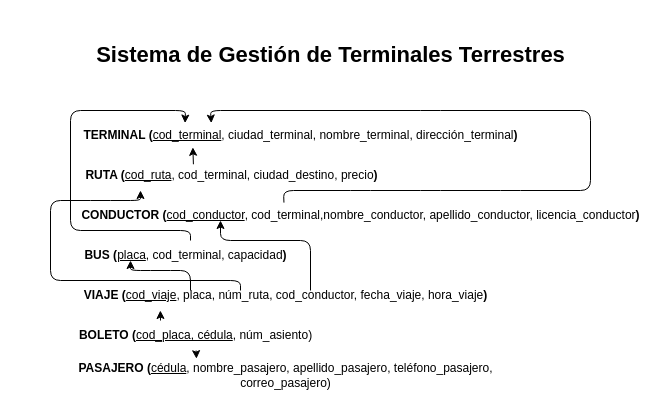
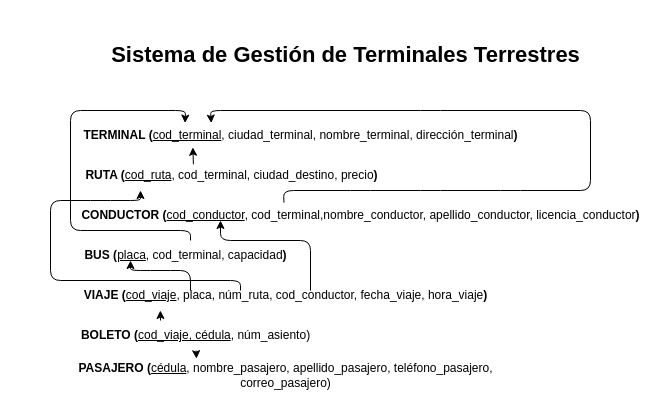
(331, 56) -> (346, 56)
(196, 336) -> (196, 336)
